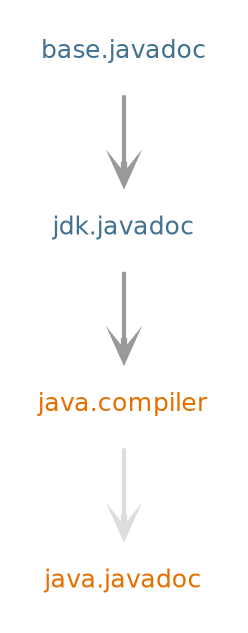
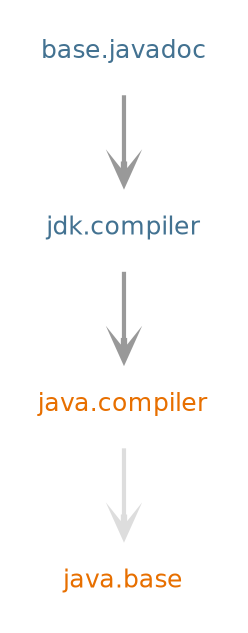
(124, 228) -> (124, 228)
(124, 581) -> (124, 581)
